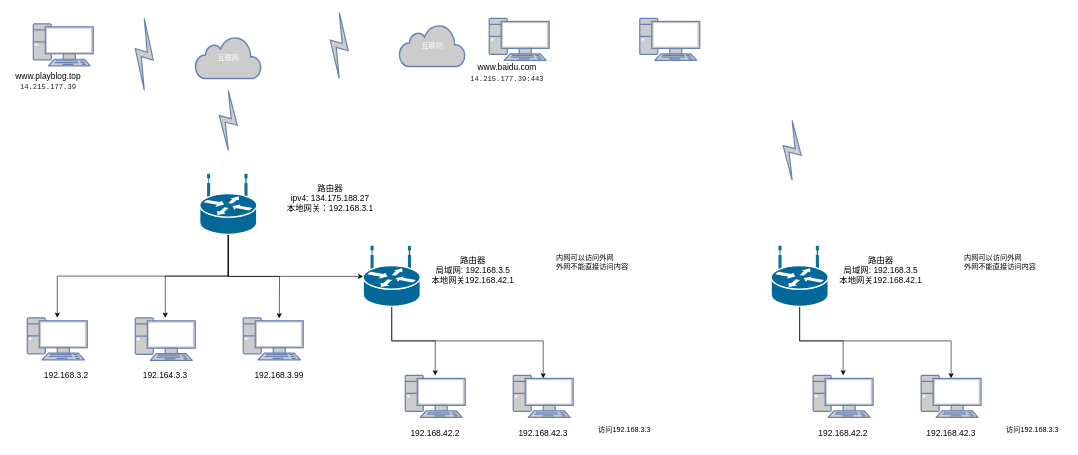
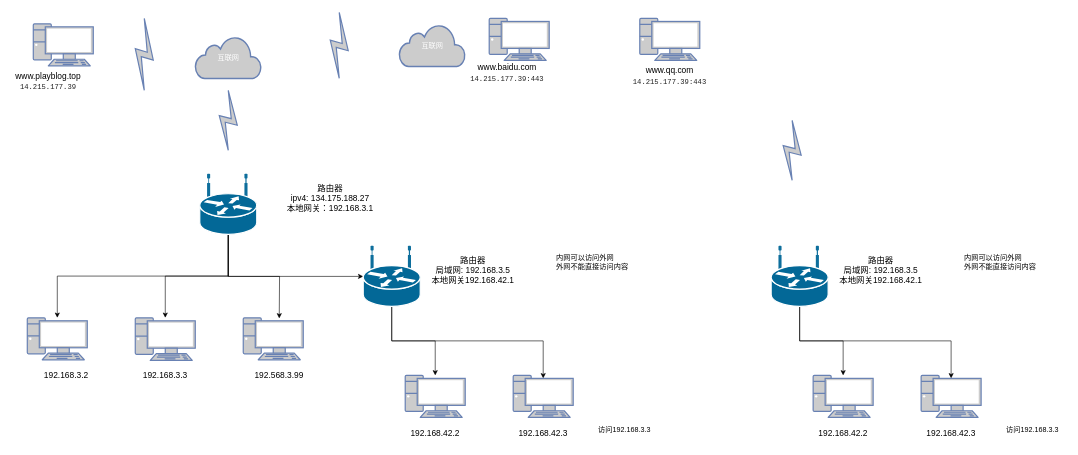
none -> (670, 76)
(165, 375) -> (165, 375)
(279, 375) -> (279, 375)
